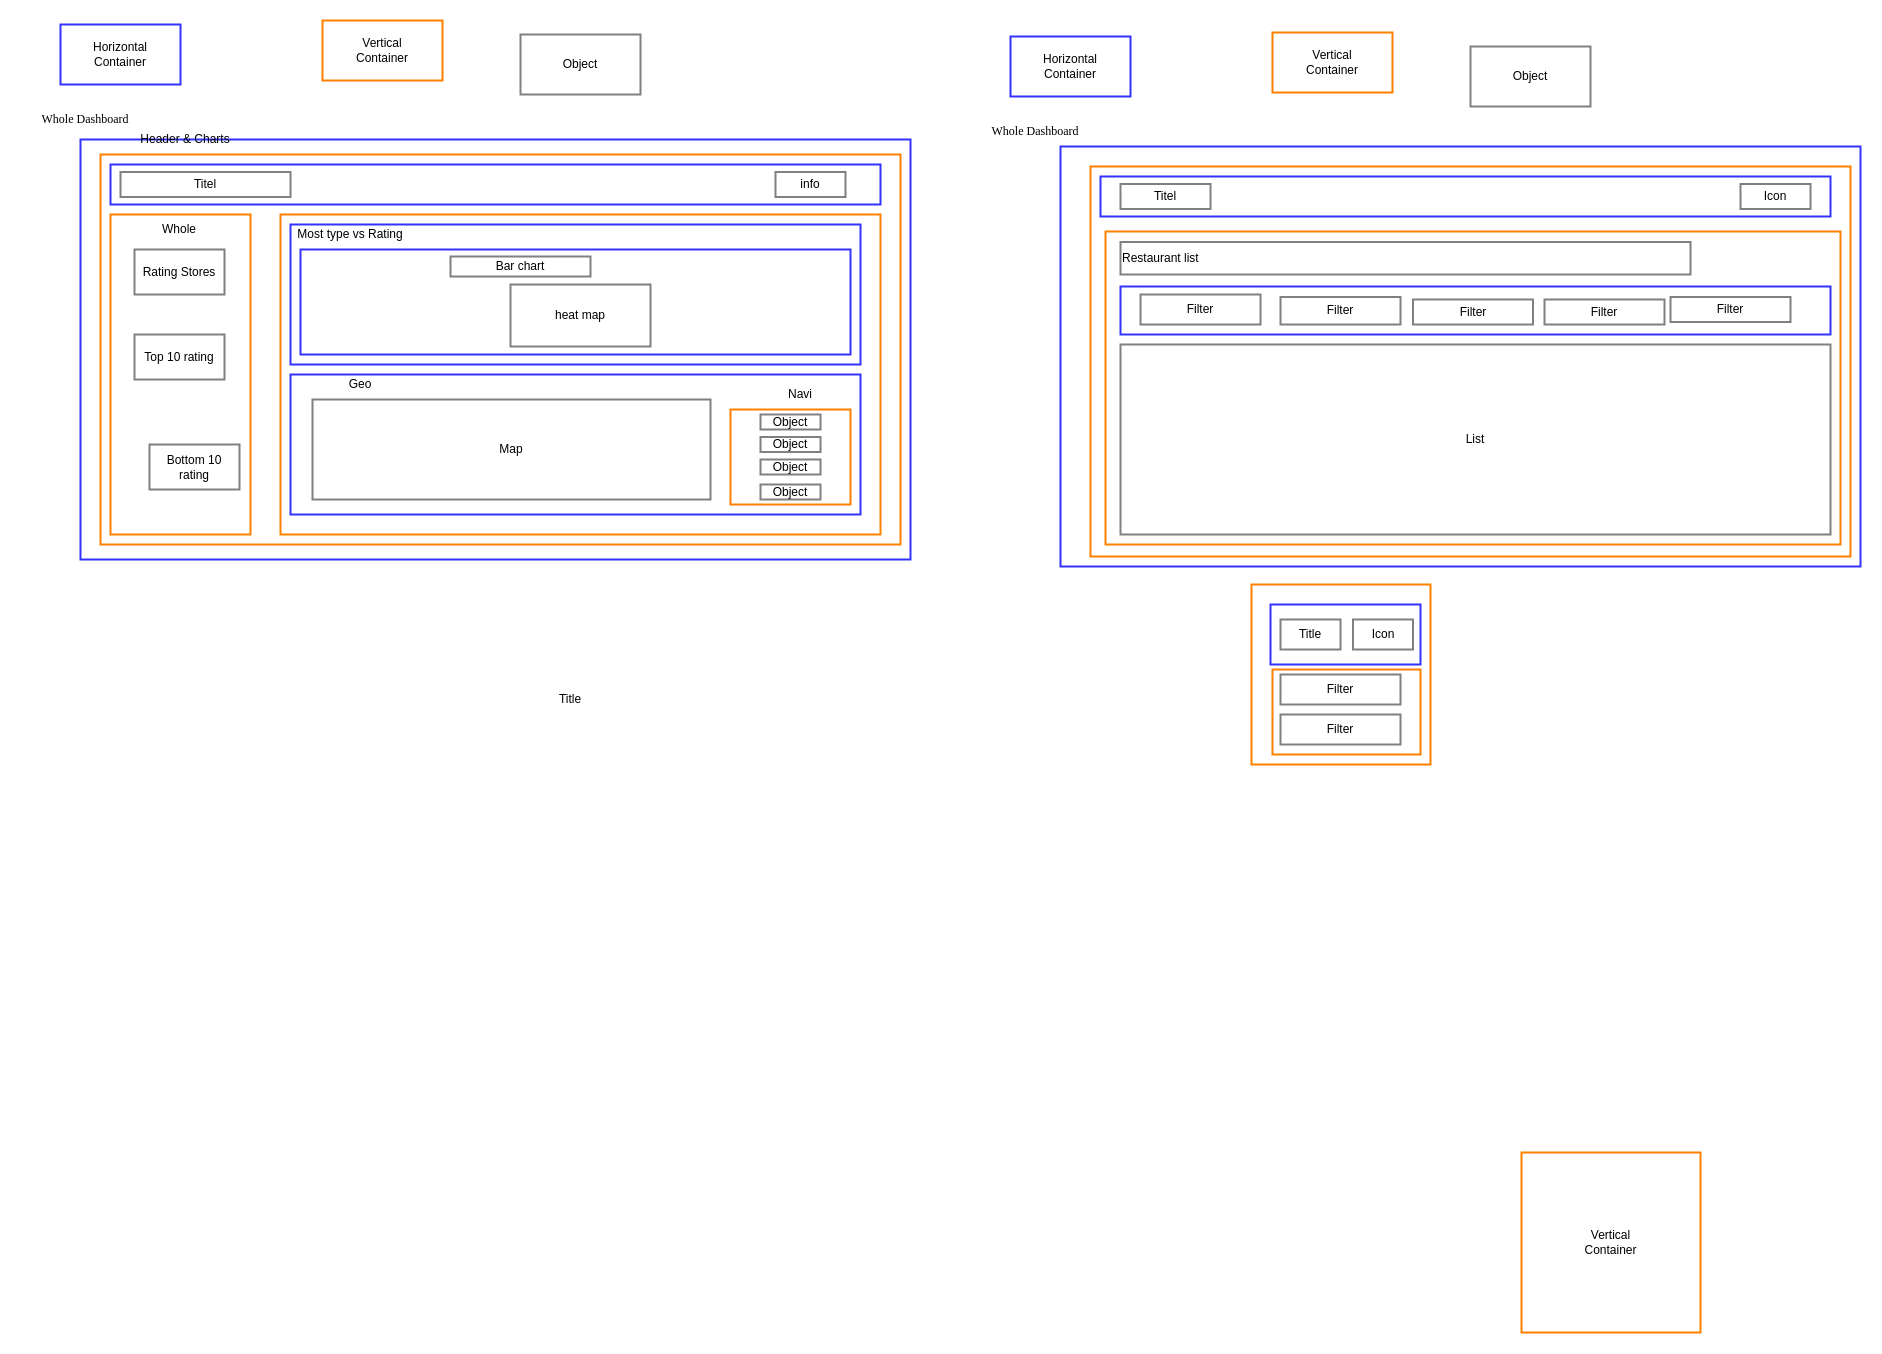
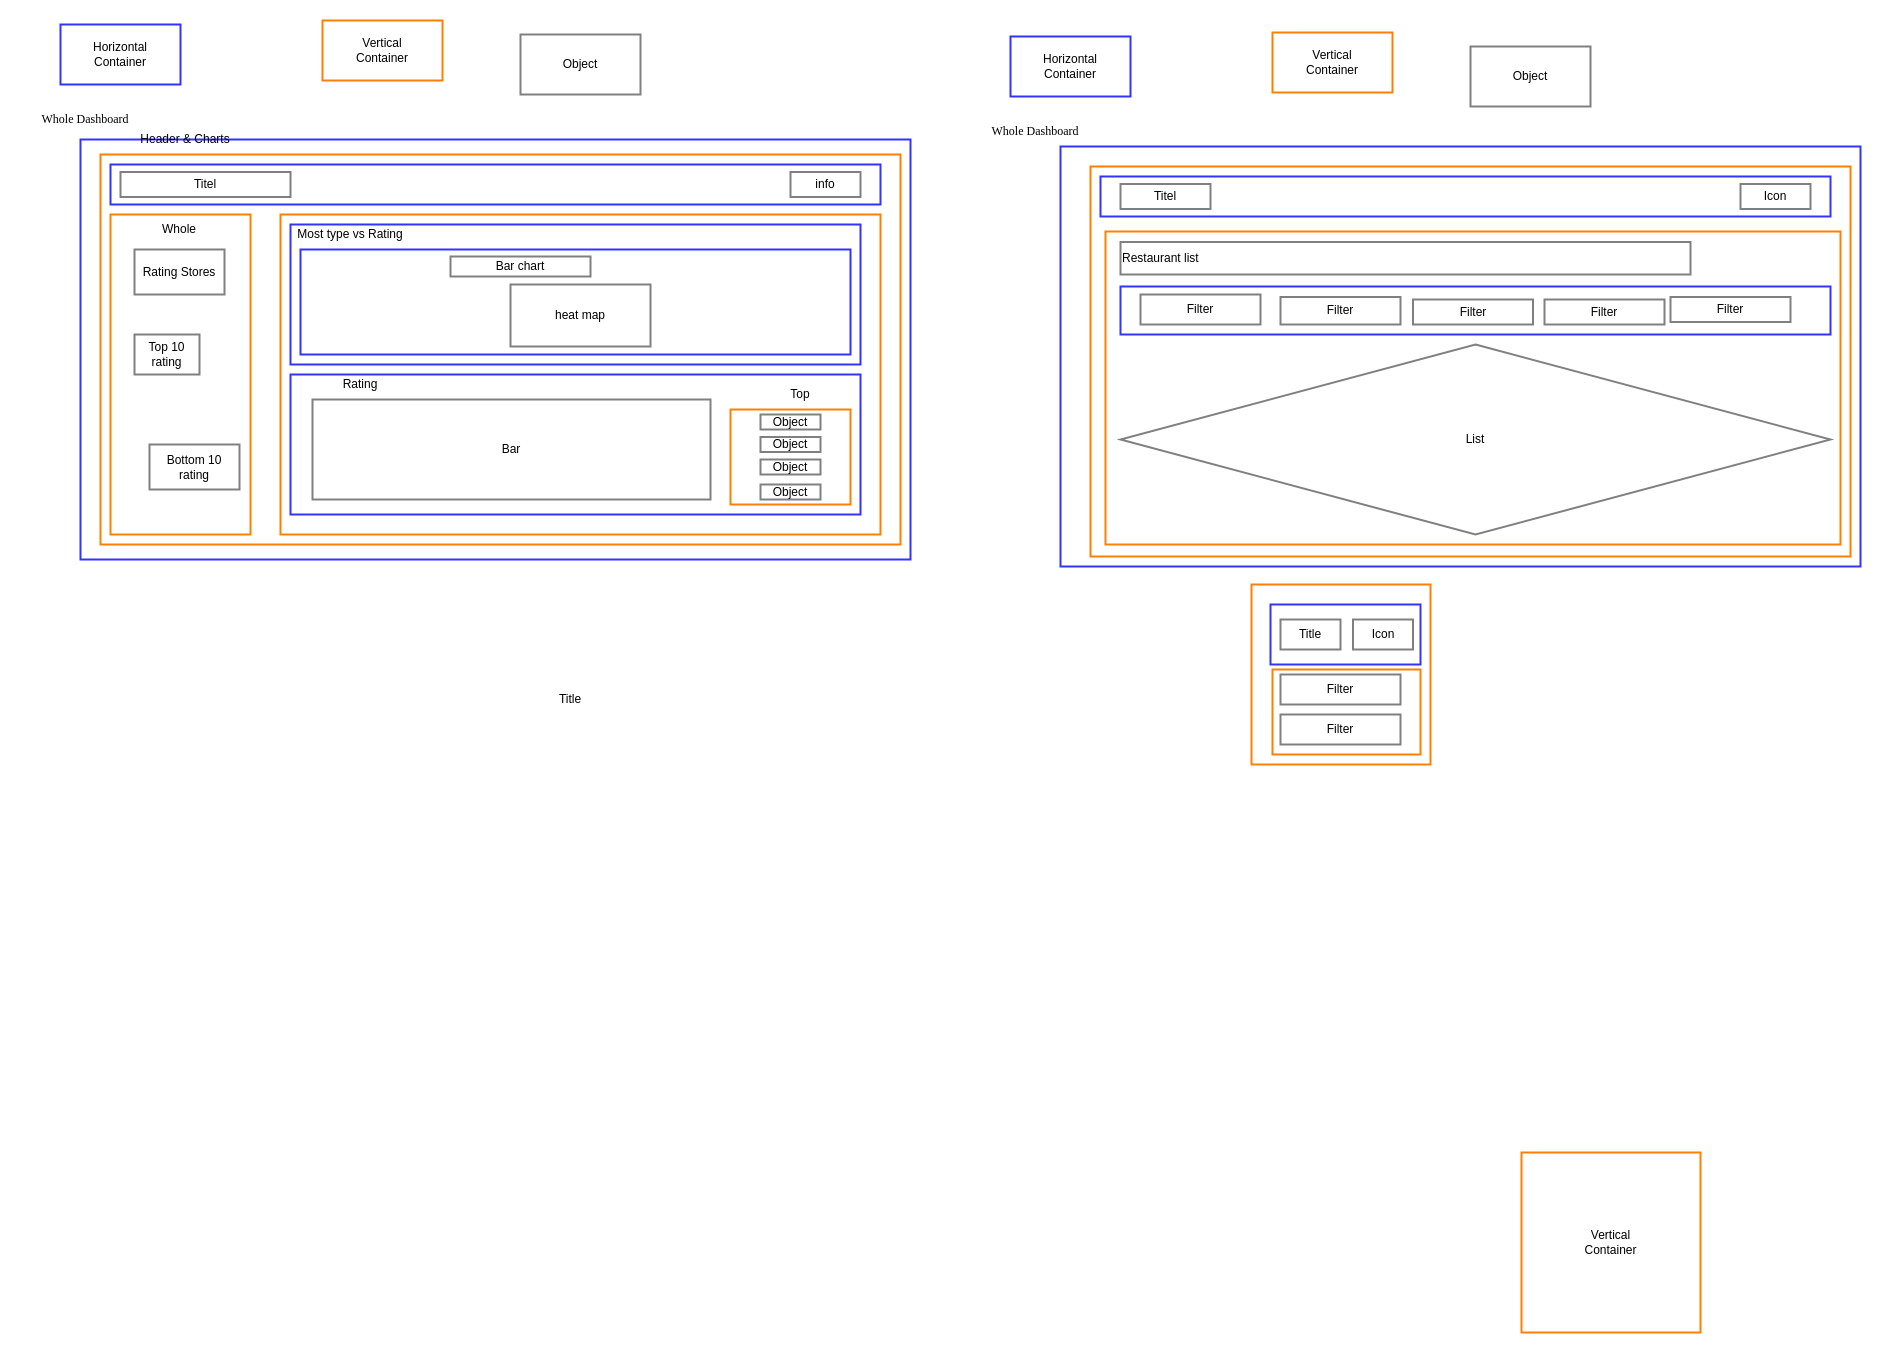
(811, 185) -> (826, 185)
(180, 357) -> (167, 355)
(361, 385) -> (361, 385)
(801, 395) -> (801, 395)
(1476, 440) -> (1476, 440)
(512, 450) -> (512, 450)
